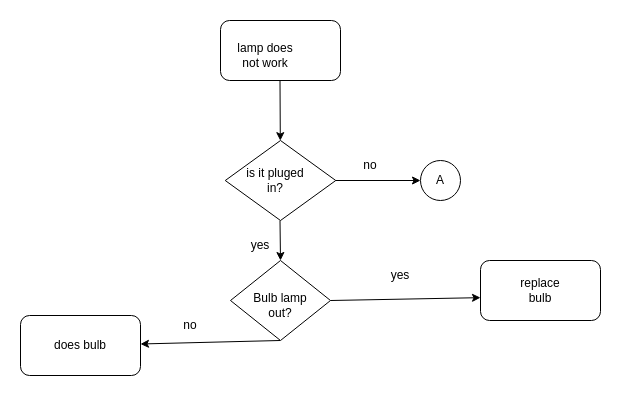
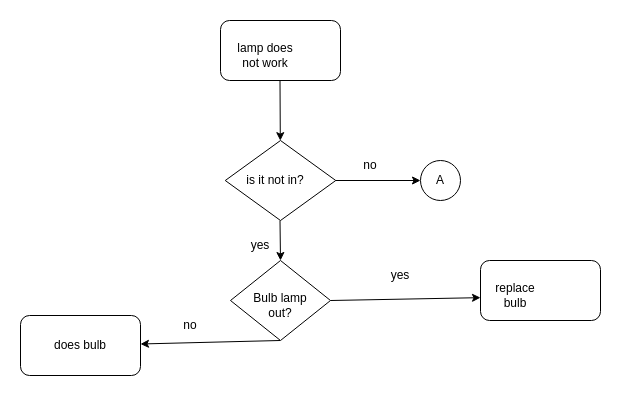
(276, 181) -> (276, 181)
(541, 291) -> (516, 296)
